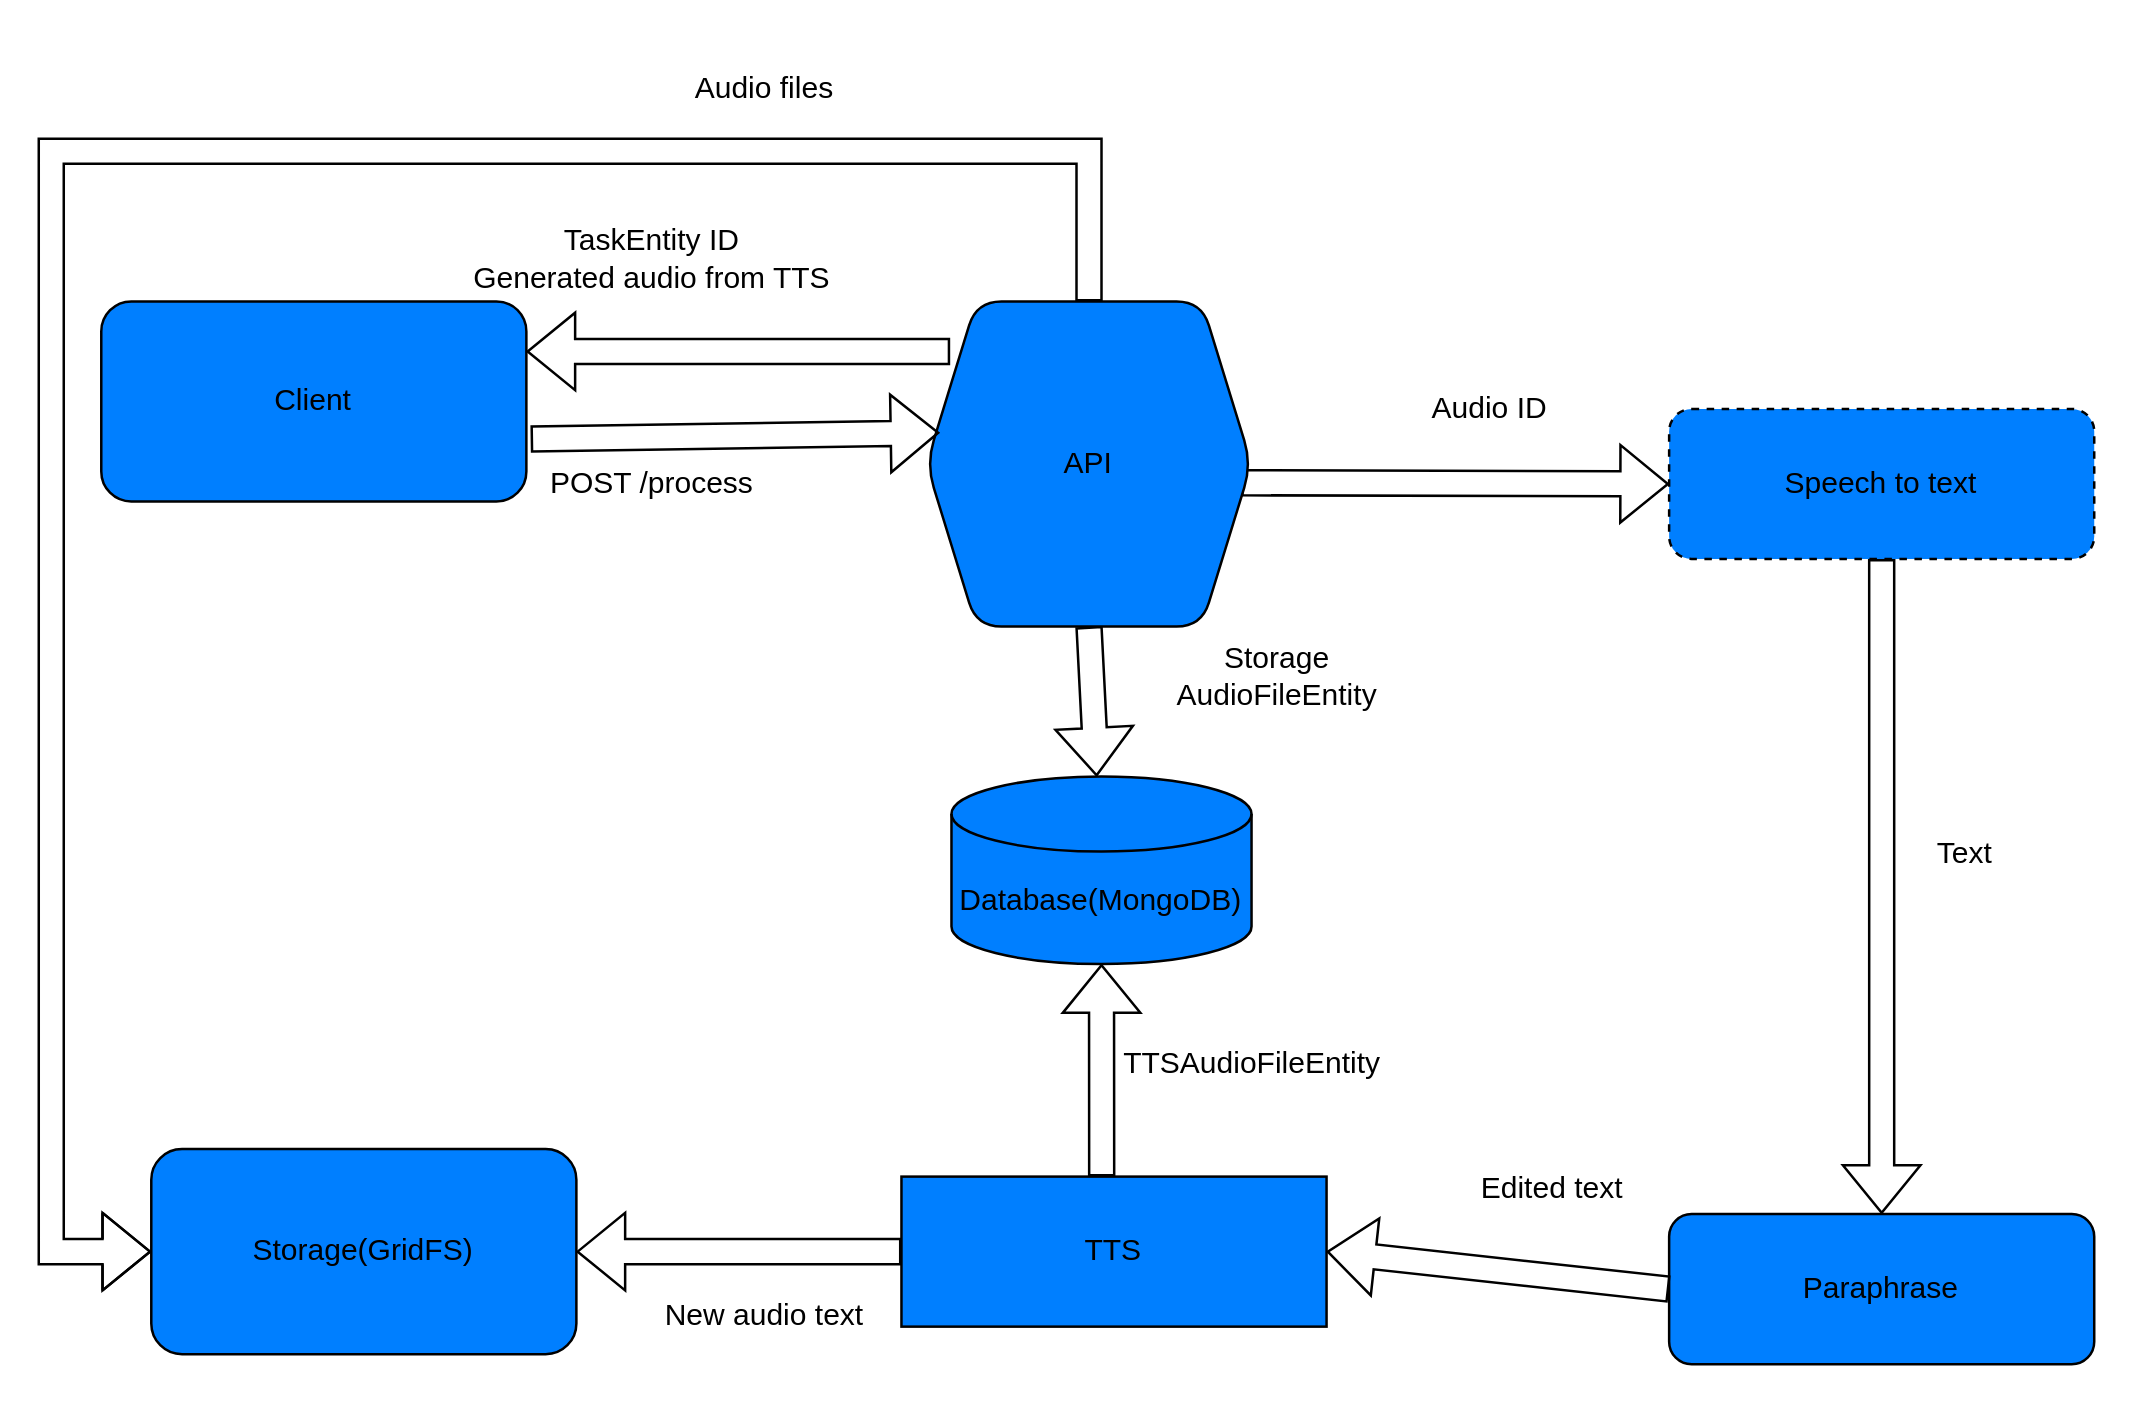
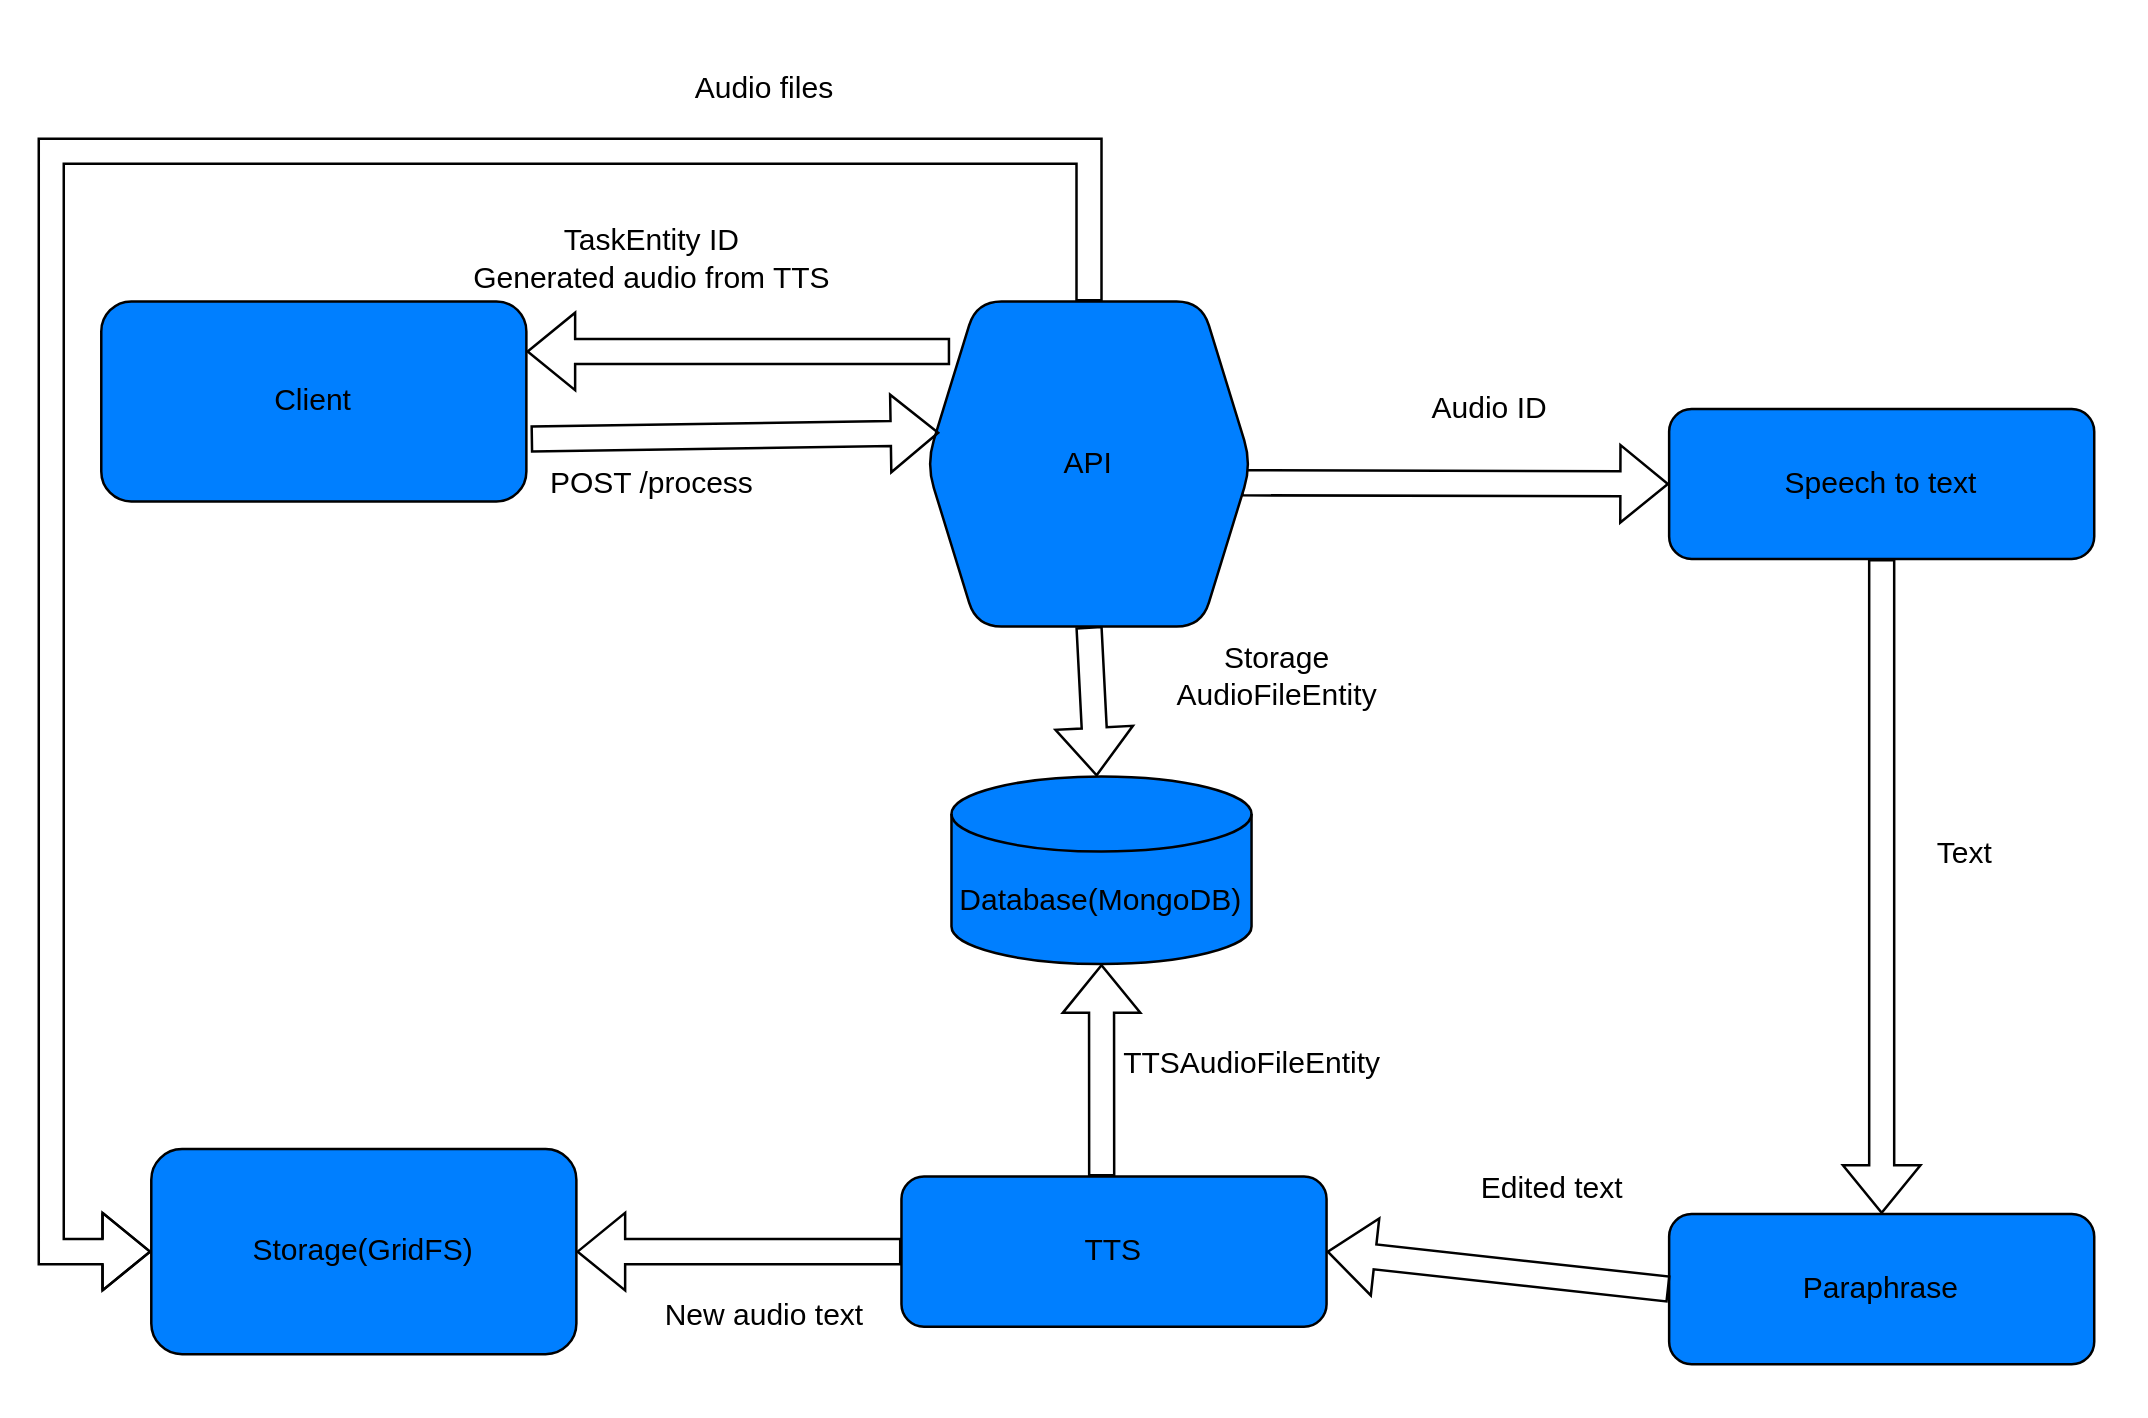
(1881, 484) -> (1881, 484)
(1114, 1251) -> (1114, 1251)
